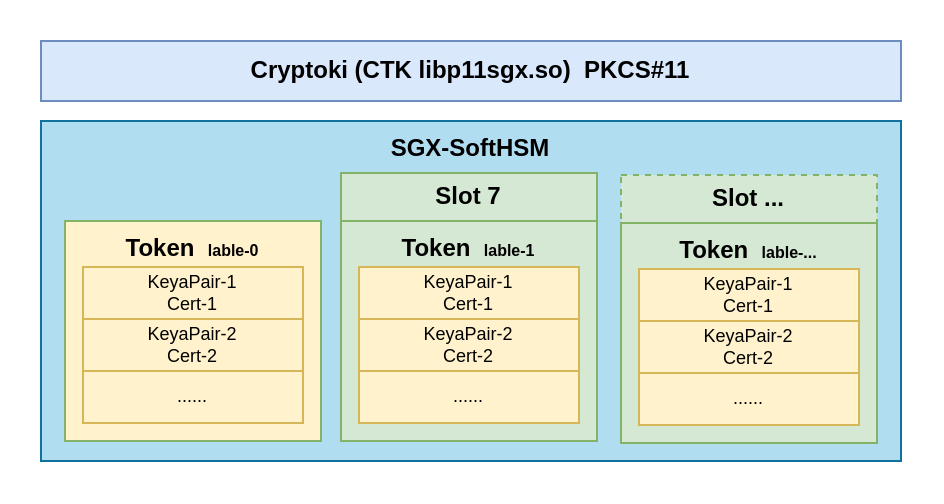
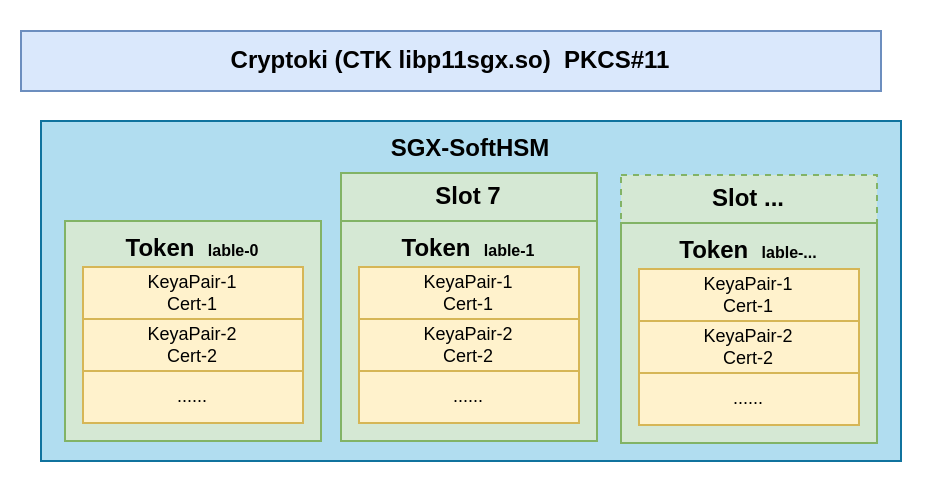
(471, 71) -> (451, 61)
(193, 249) -> (193, 249)
